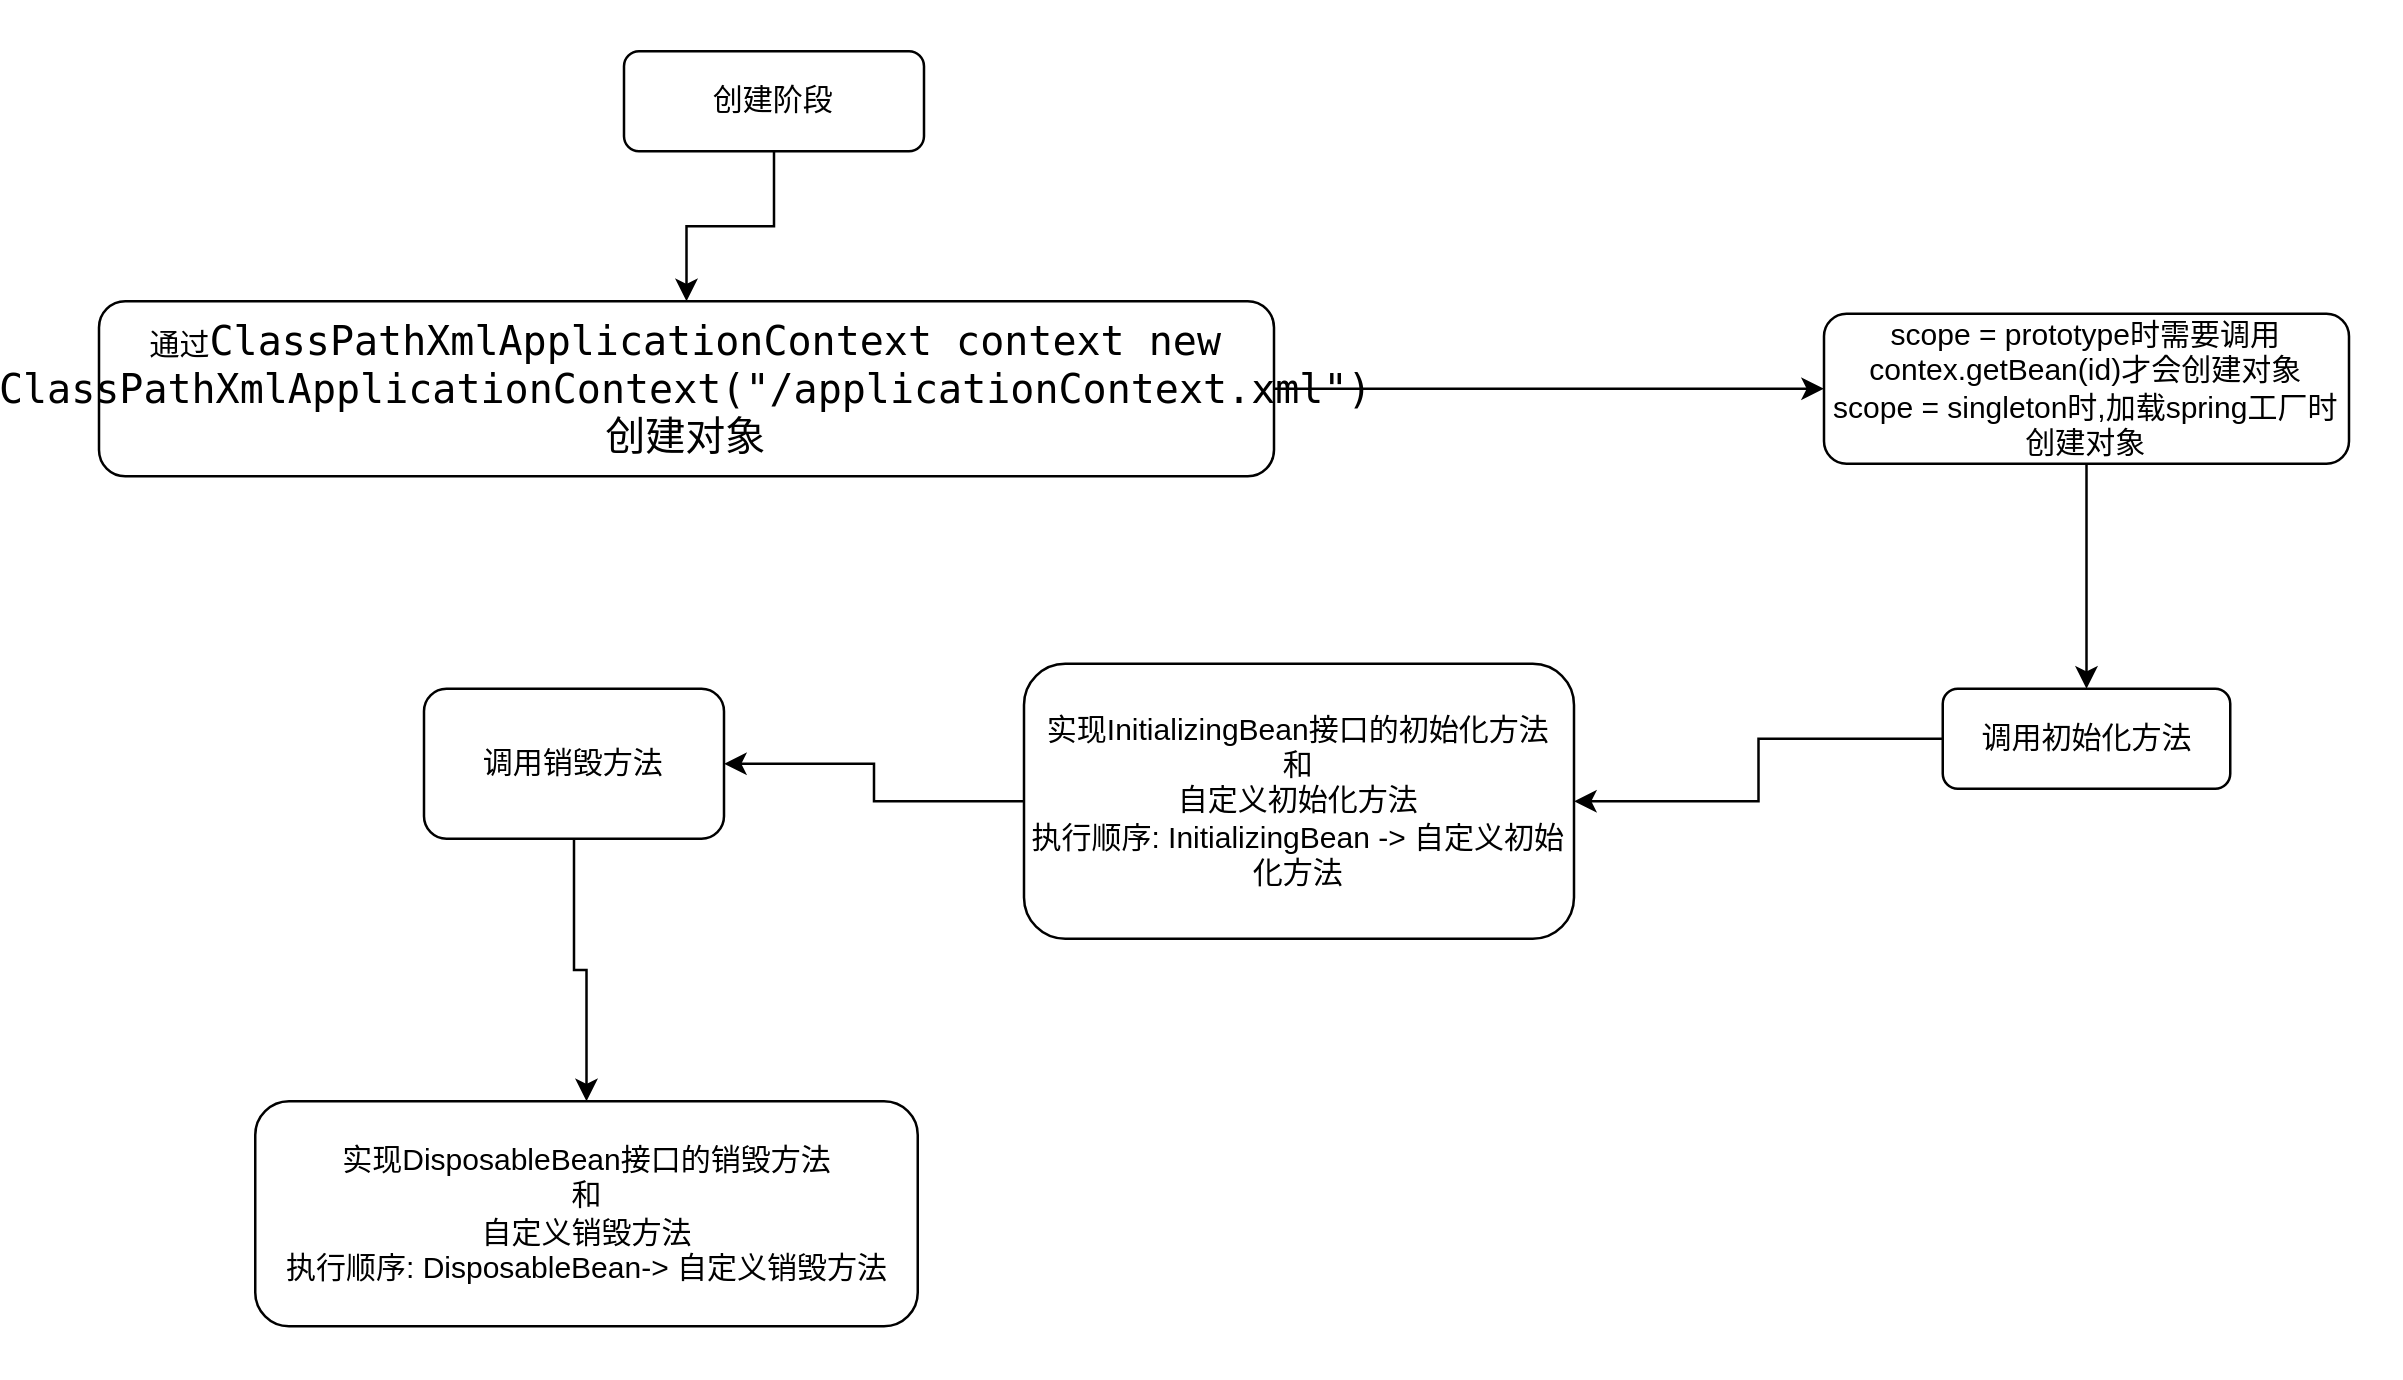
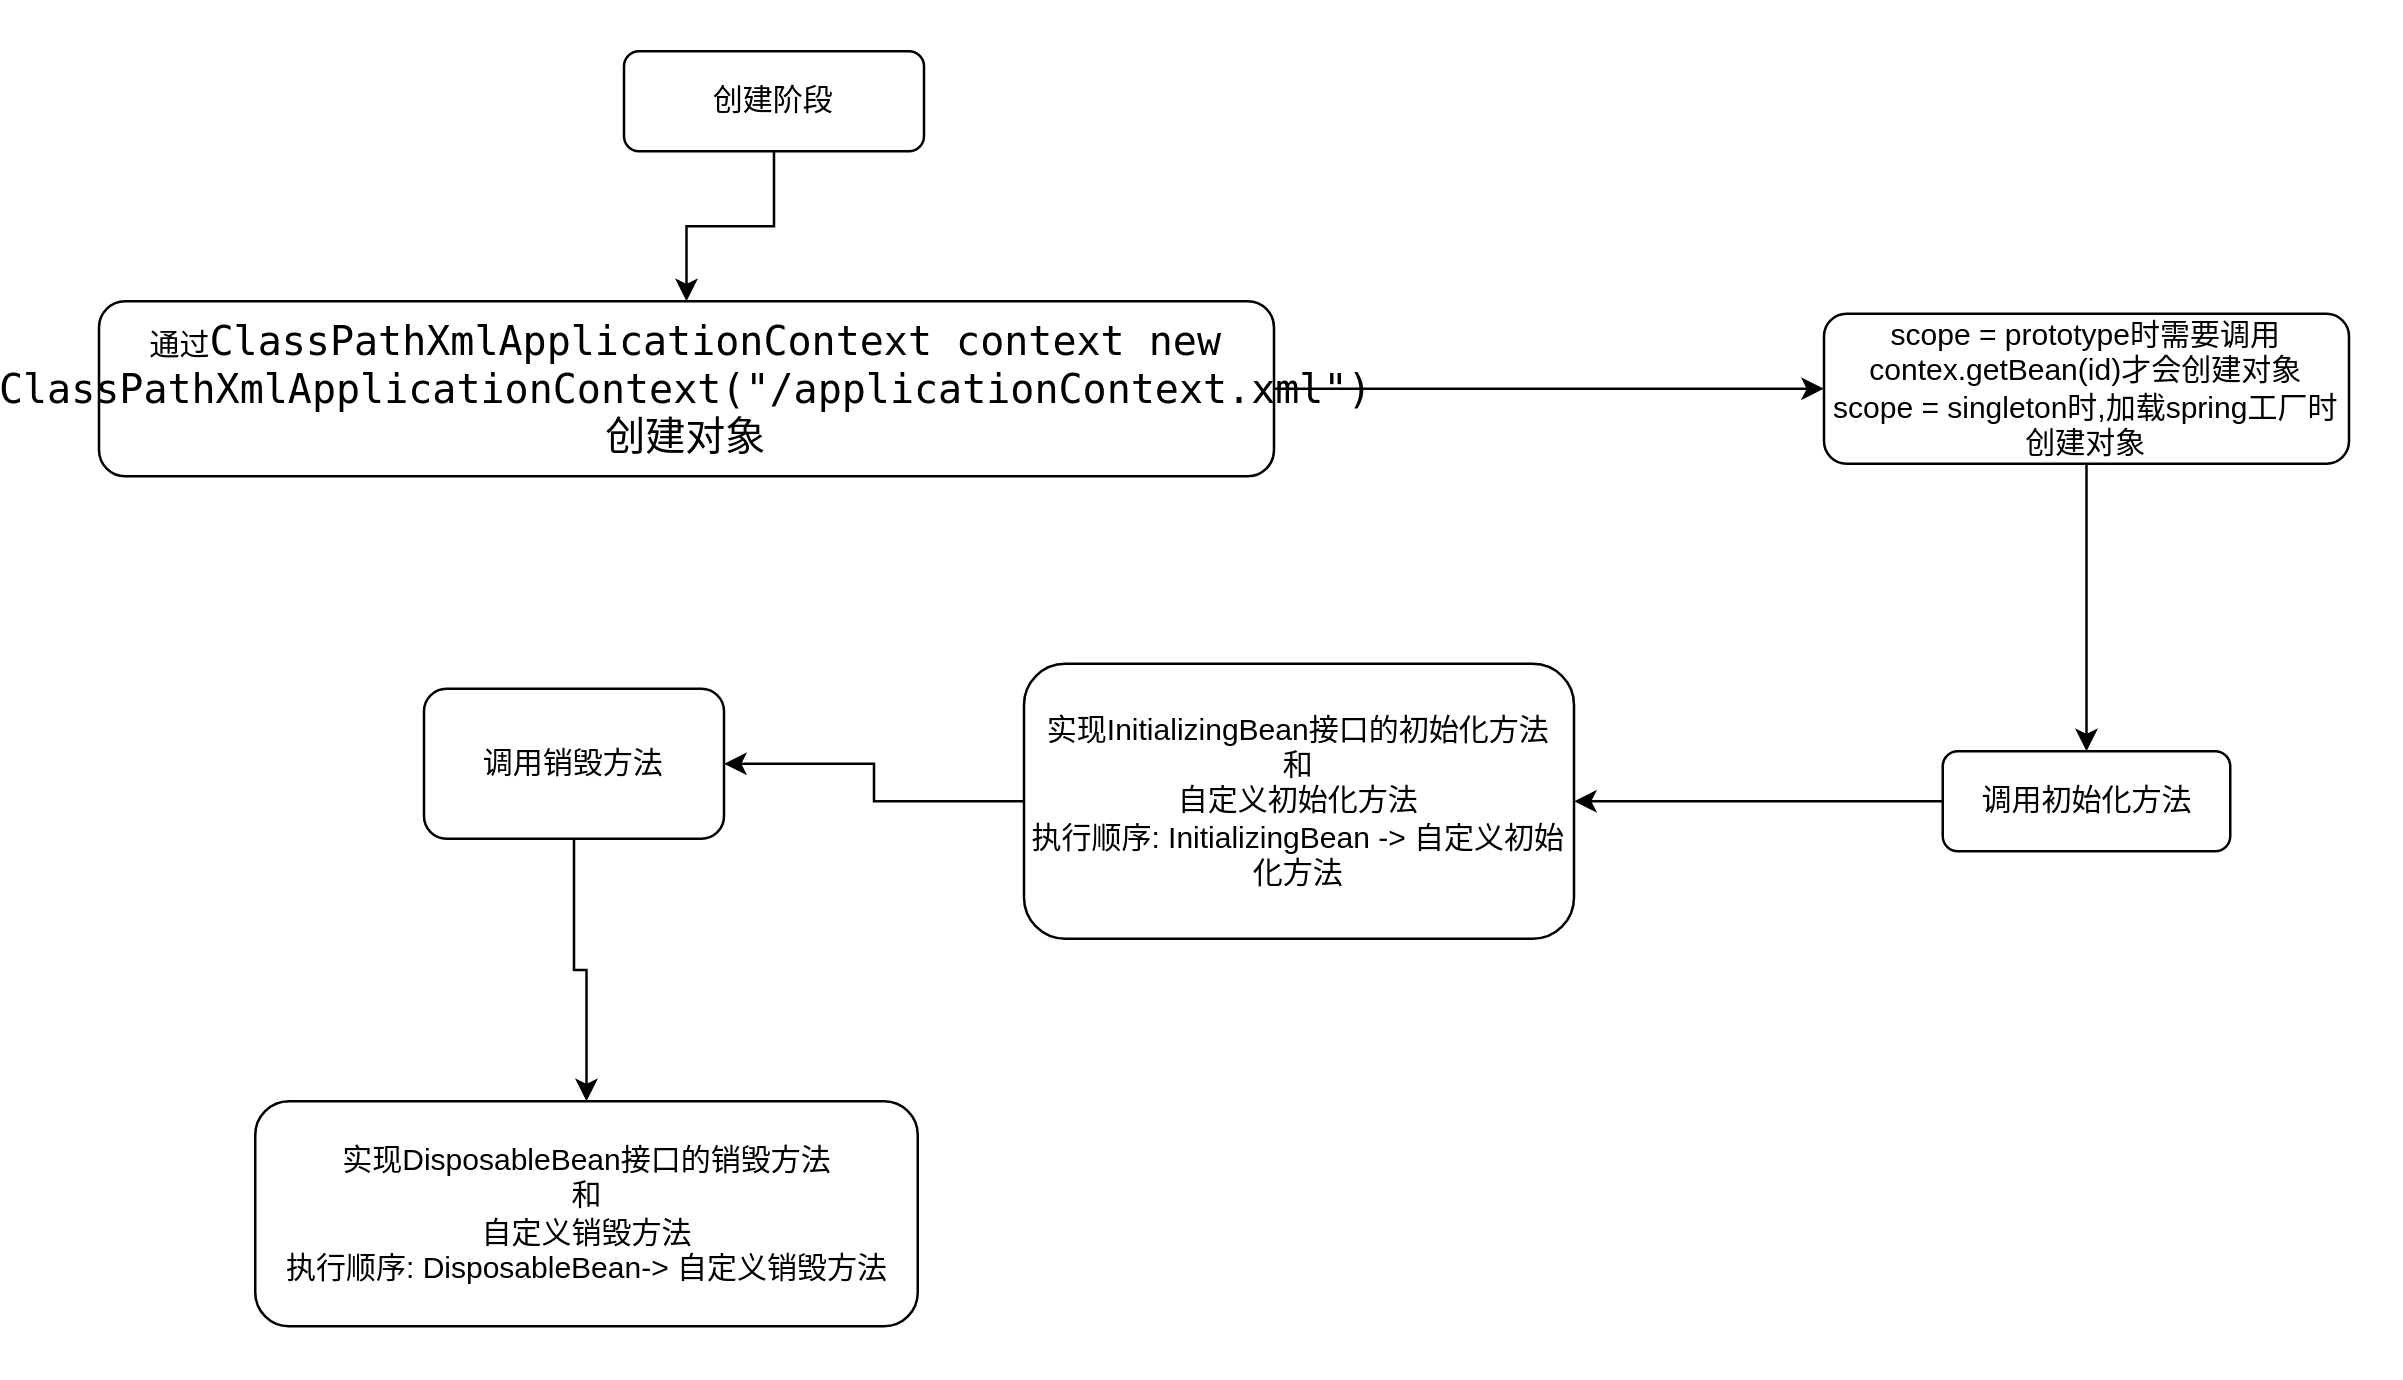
(2086, 739) -> (2086, 801)
